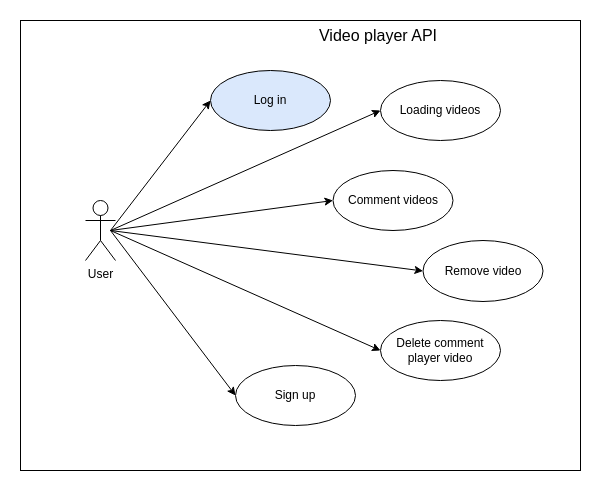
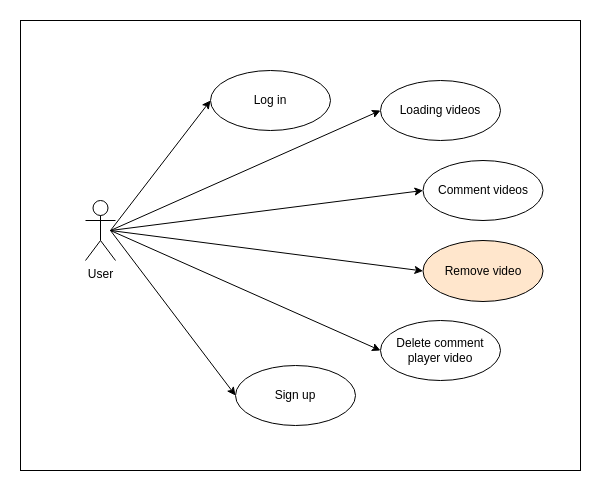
(378, 36) -> none
(271, 101) -> (271, 101)
(393, 201) -> (483, 191)
(483, 271) -> (483, 271)
